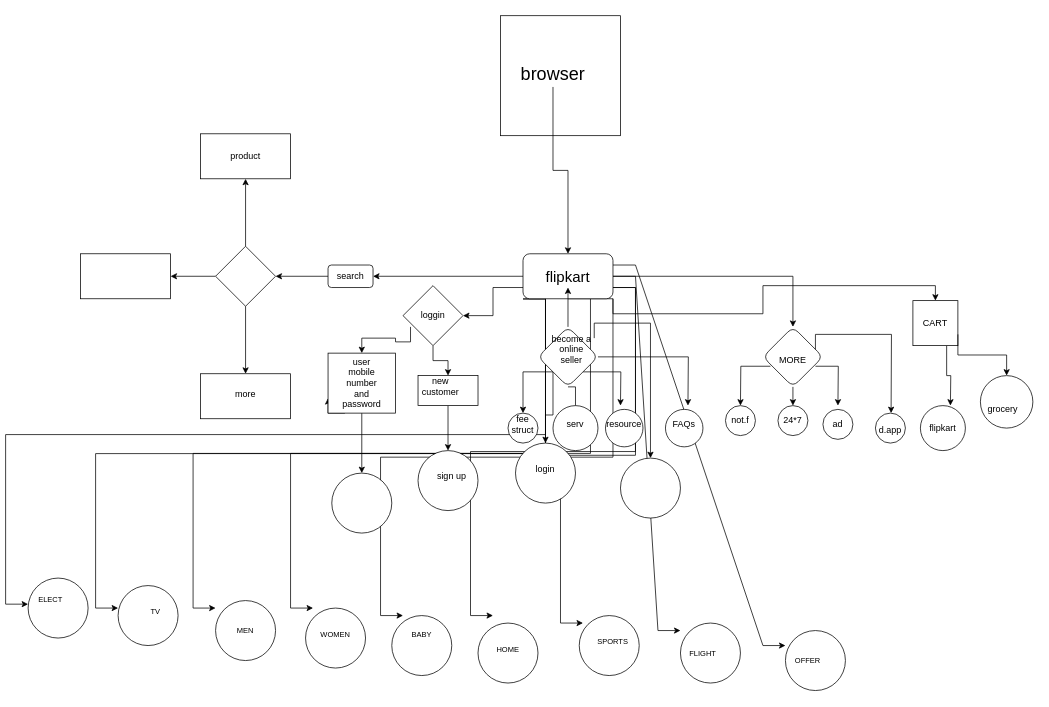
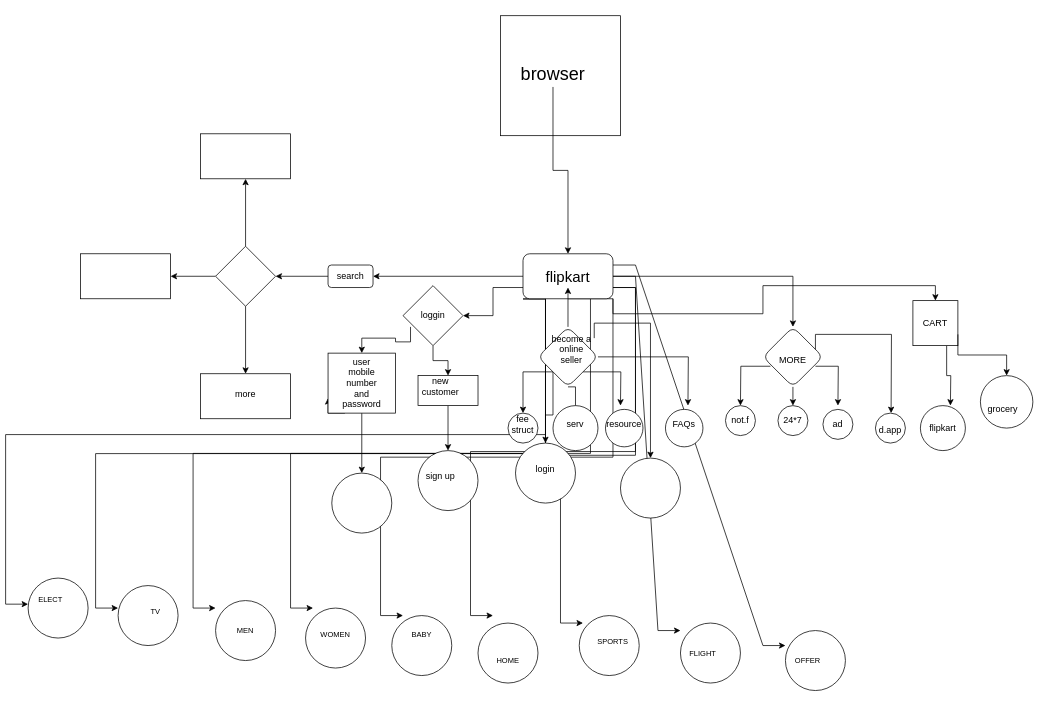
(246, 156) -> none
(452, 477) -> (441, 477)
(508, 649) -> (508, 660)
